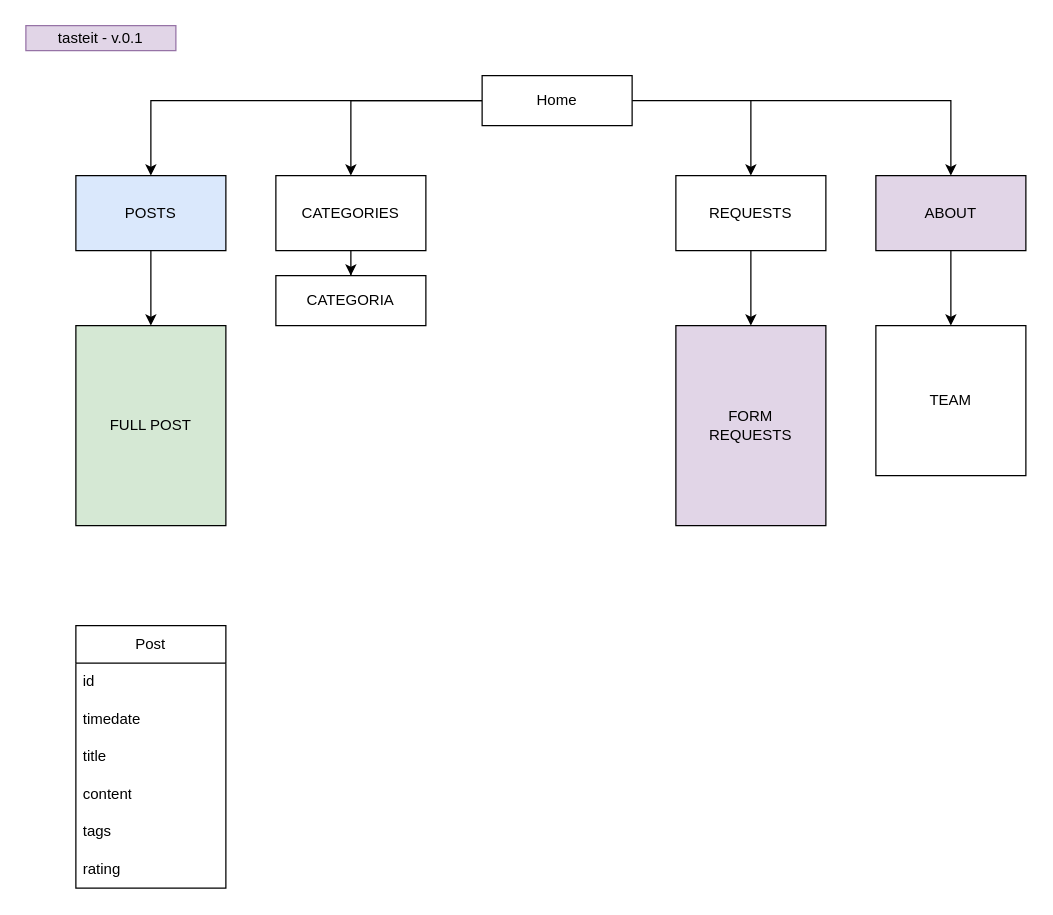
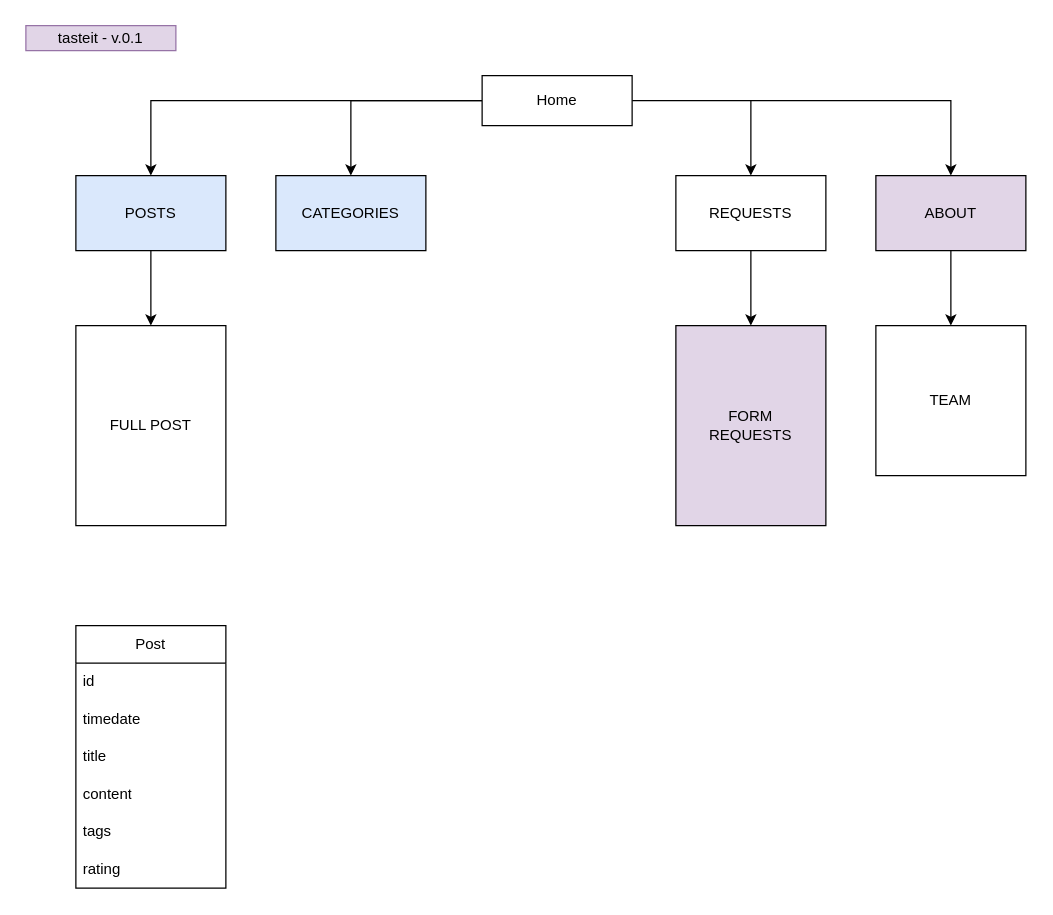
(351, 213) -> (351, 213)
(351, 268) -> none
(351, 301) -> none
(151, 426) -> (151, 426)
